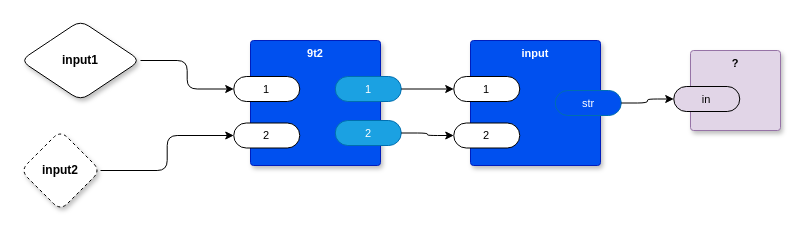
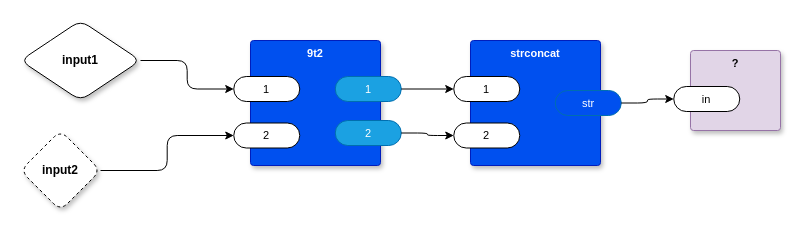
(536, 54) -> (536, 54)
(707, 99) -> (707, 99)
